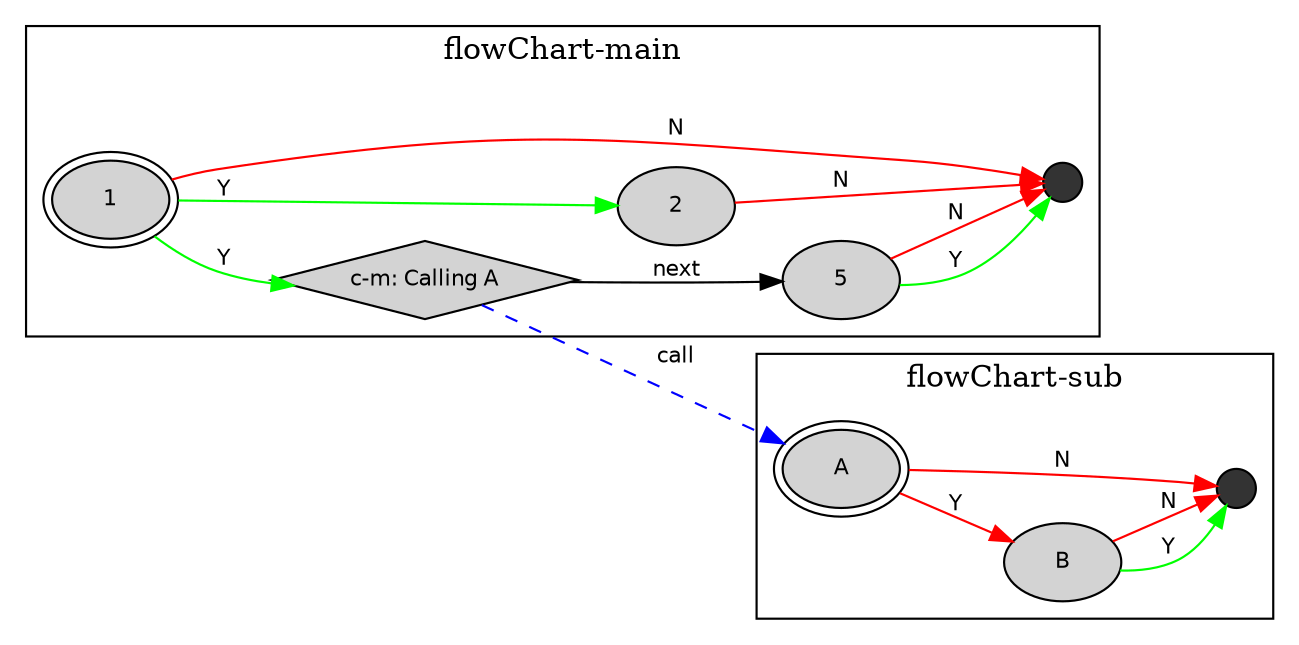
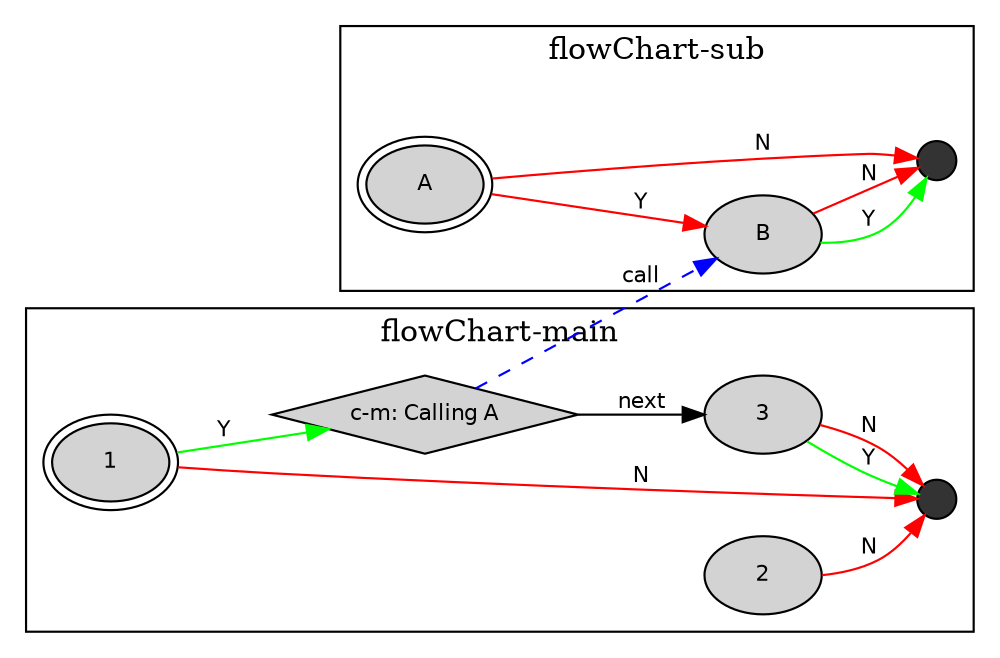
(387, 203) -> none
(841, 280) -> (763, 415)
(622, 370) -> (586, 329)
